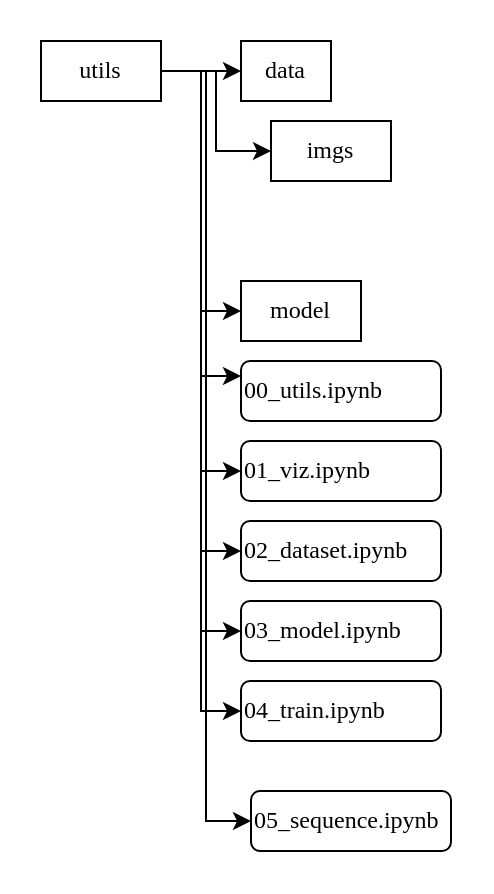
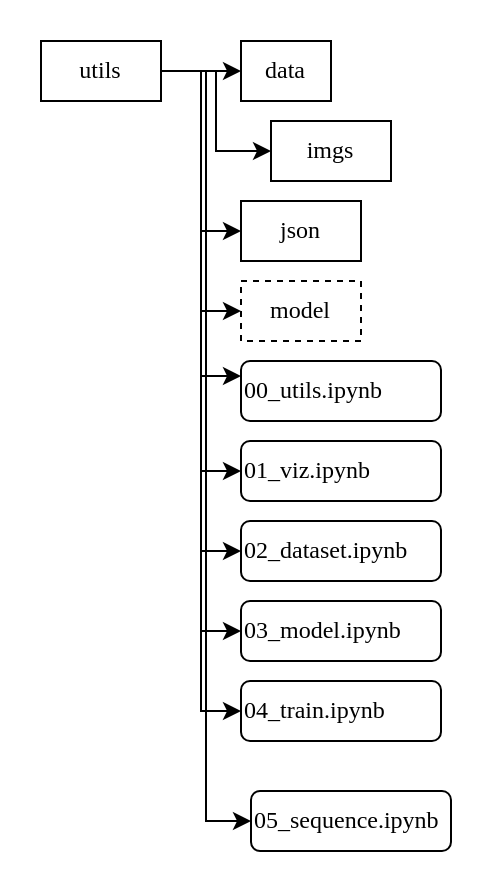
none -> (219, 231)
none -> (301, 231)
(301, 311) -> (301, 311)
